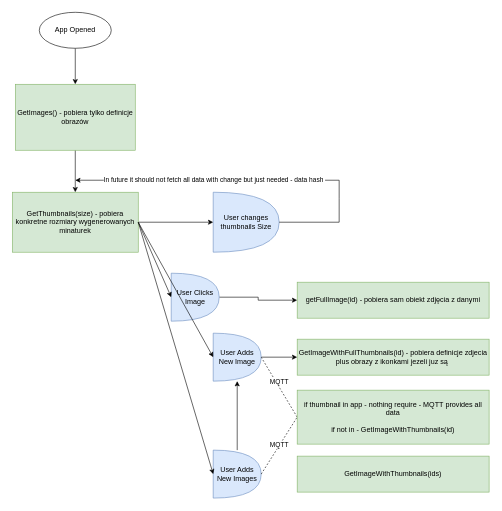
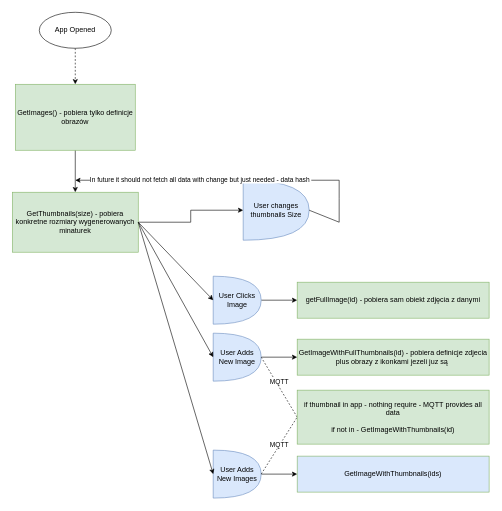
(75, 64) -> (75, 64)
(246, 222) -> (276, 210)
(195, 297) -> (237, 300)
(237, 386) -> (291, 474)
(393, 474) -> (393, 474)
